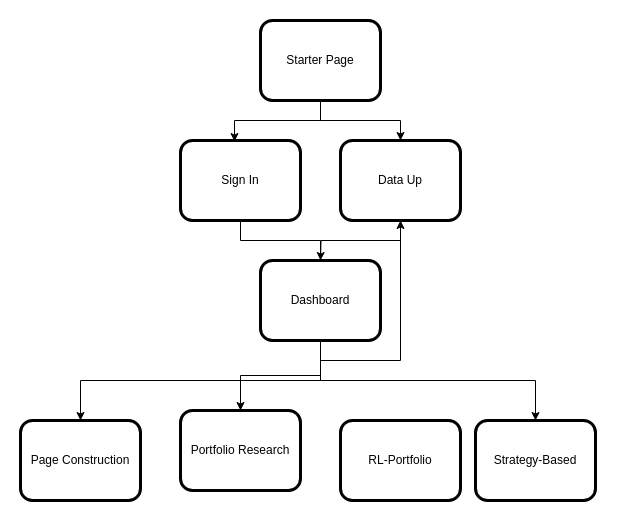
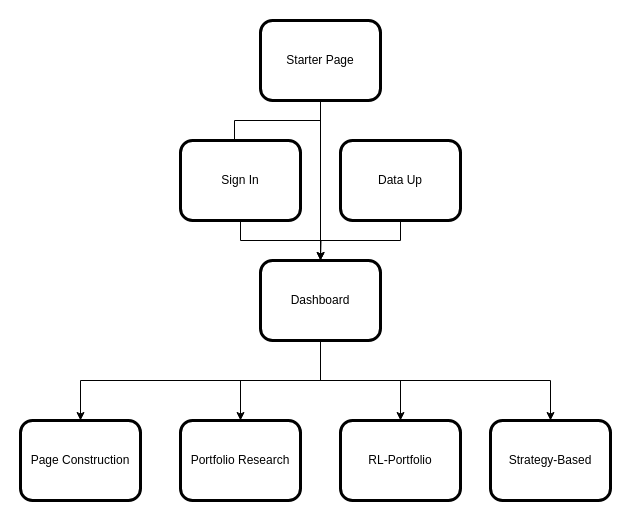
(368, 121) -> (321, 180)
(235, 133) -> (235, 136)
(401, 341) -> (401, 398)
(241, 451) -> (241, 461)
(536, 461) -> (551, 461)
